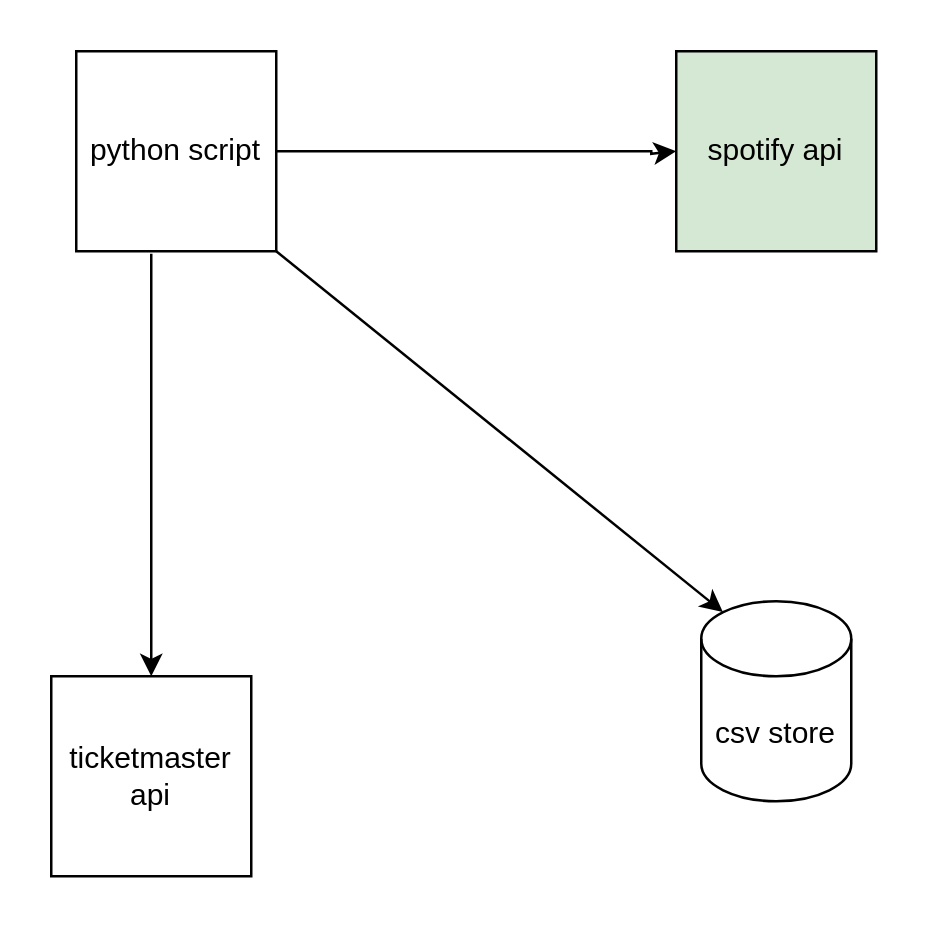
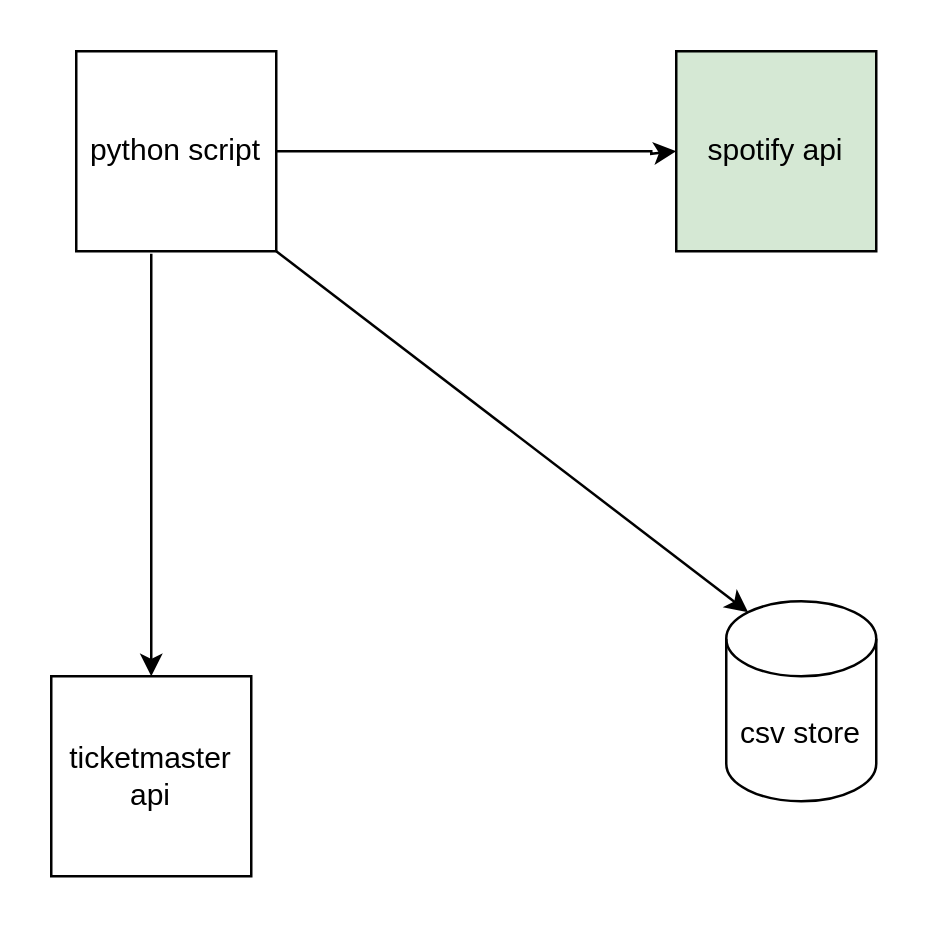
(776, 701) -> (801, 701)
